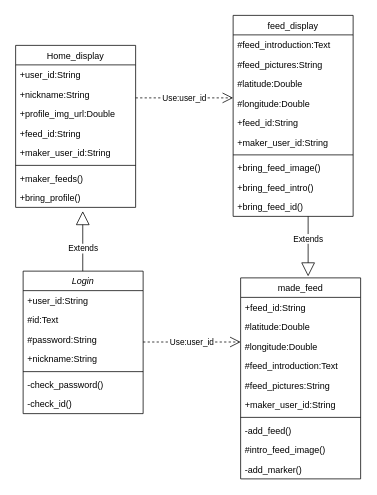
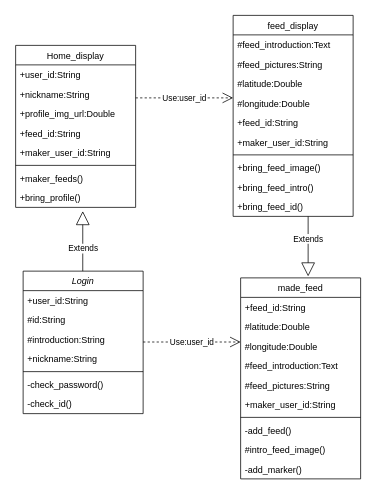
(45, 320) -> (49, 320)
(65, 340) -> (73, 340)
